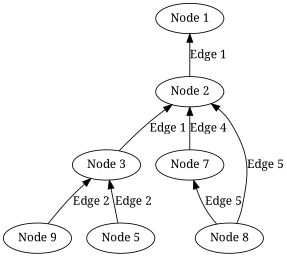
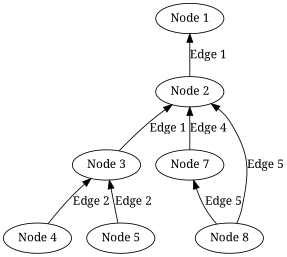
(37, 238) -> (37, 238)
